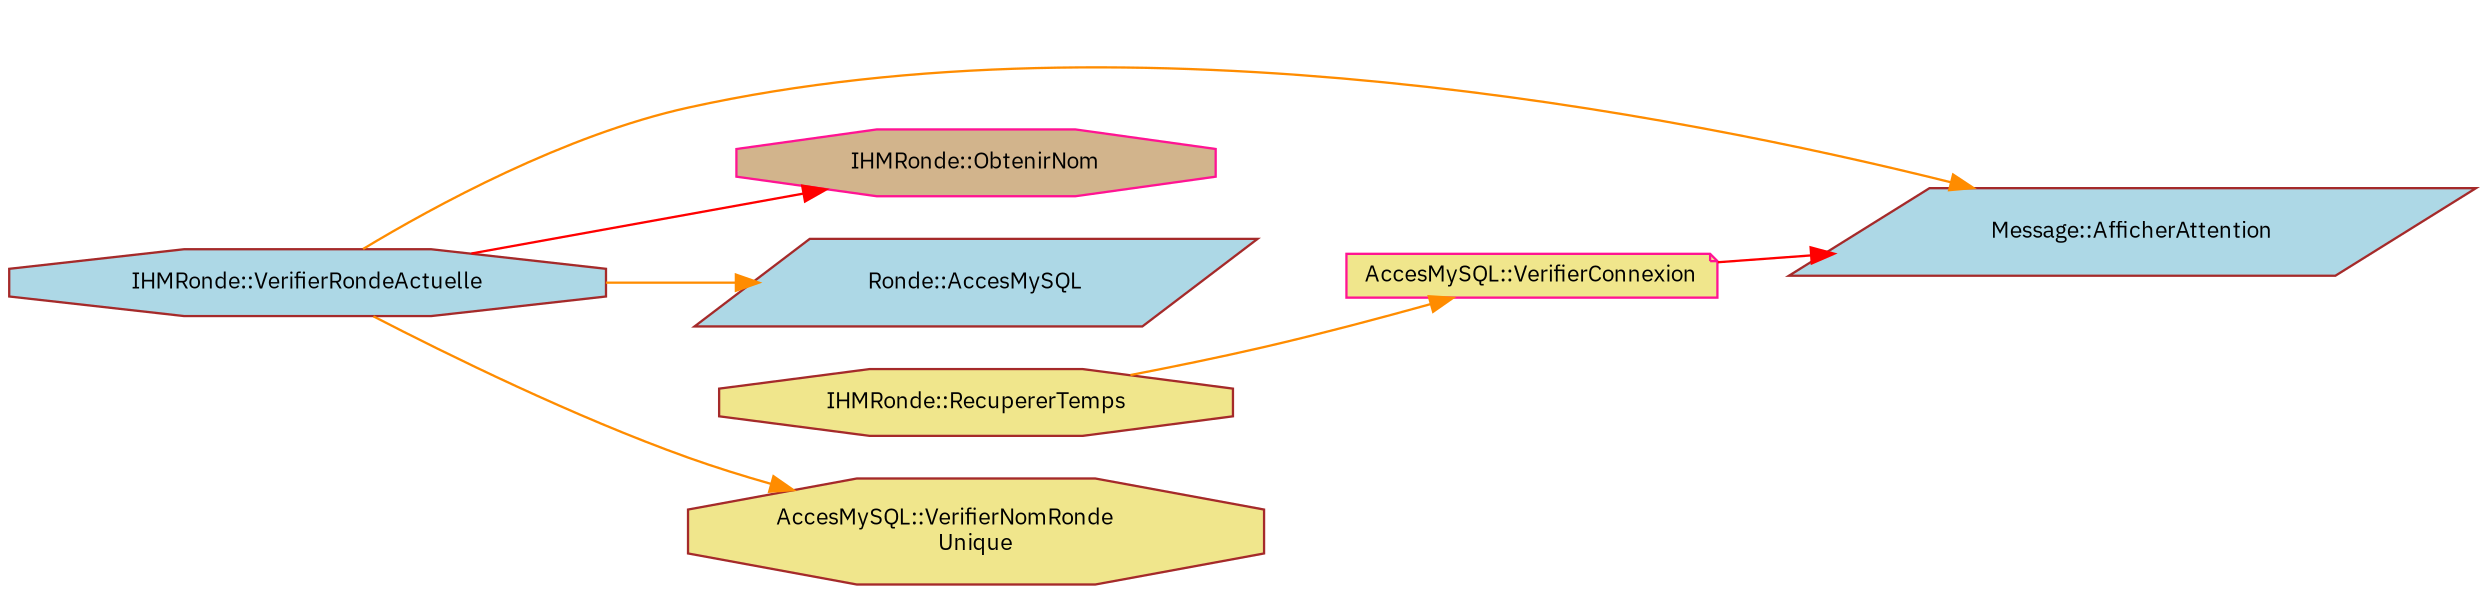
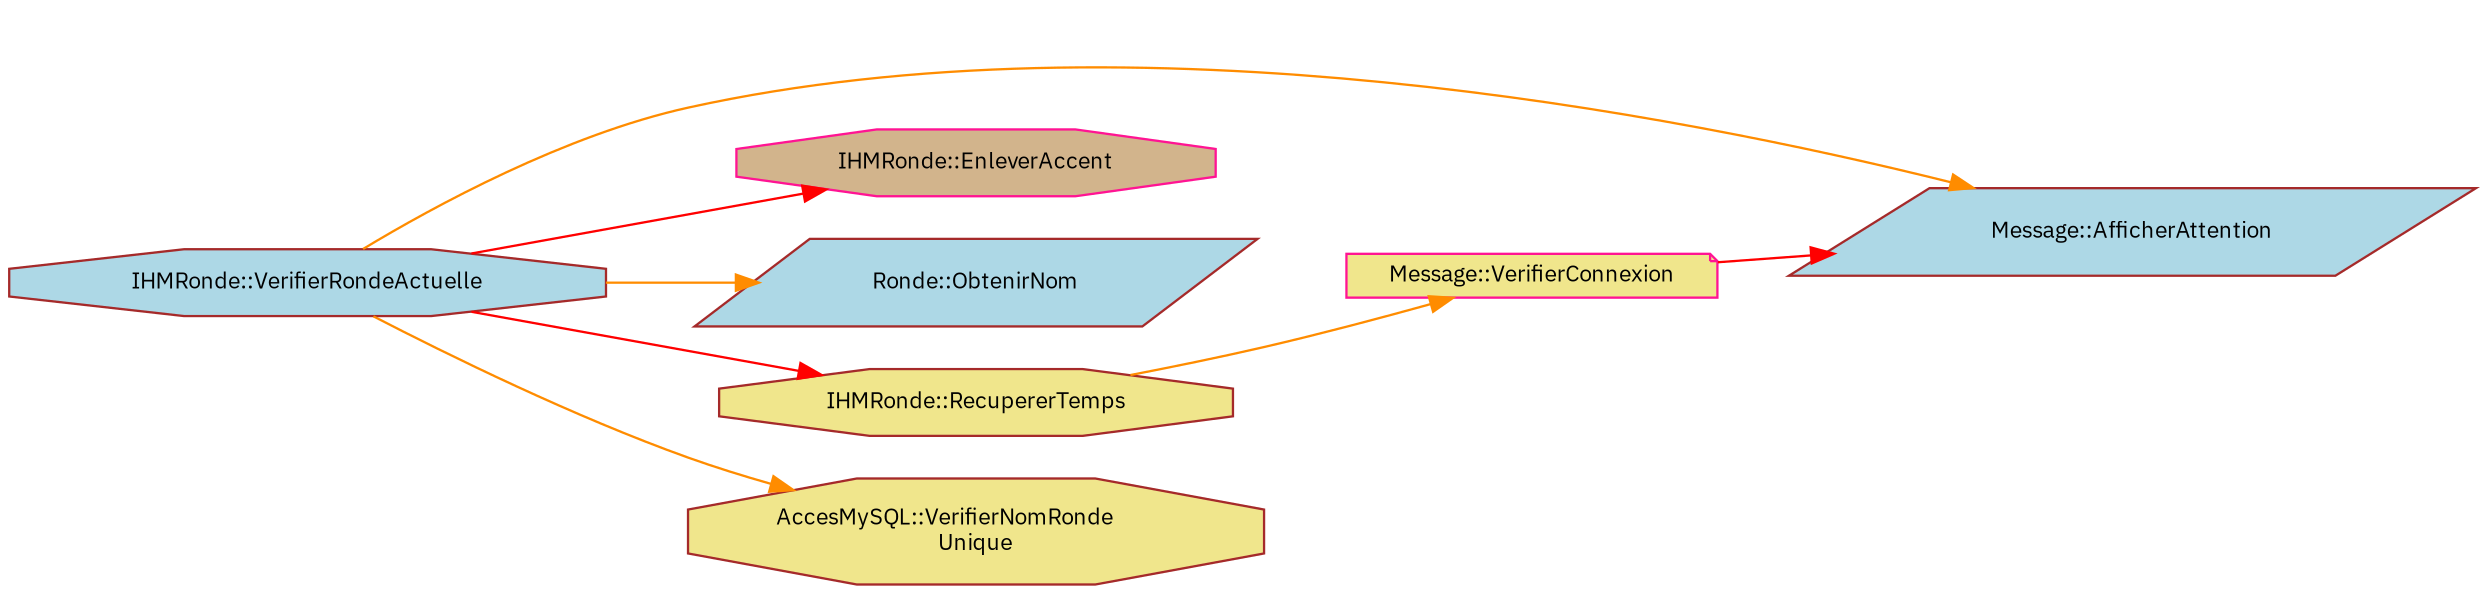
(976, 163) -> (976, 163)
(1532, 276) -> (1532, 276)
(976, 283) -> (976, 283)
none -> (635, 341)
